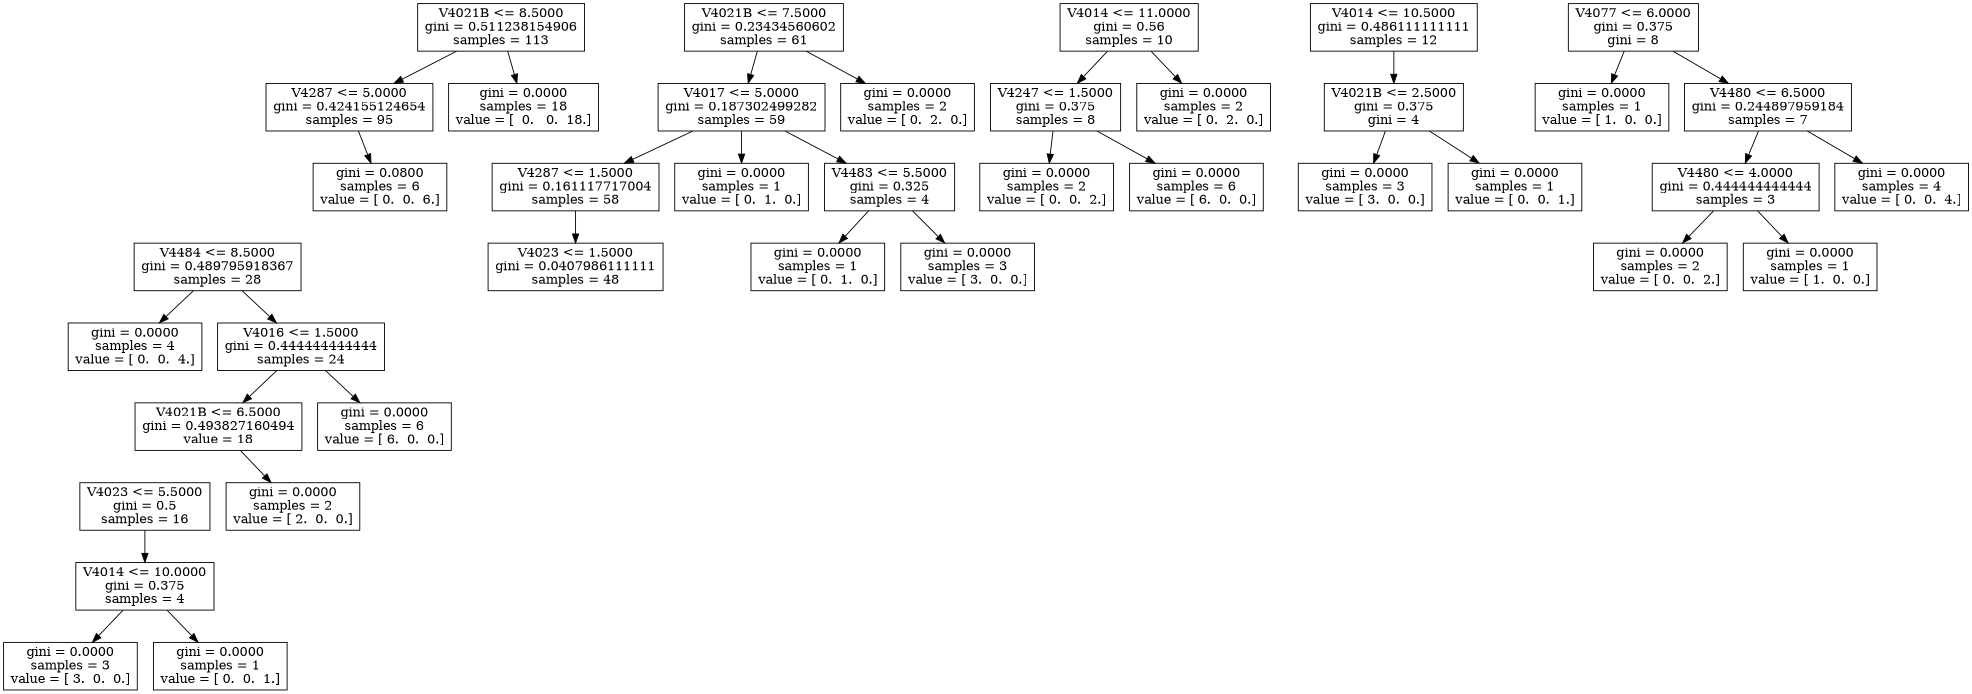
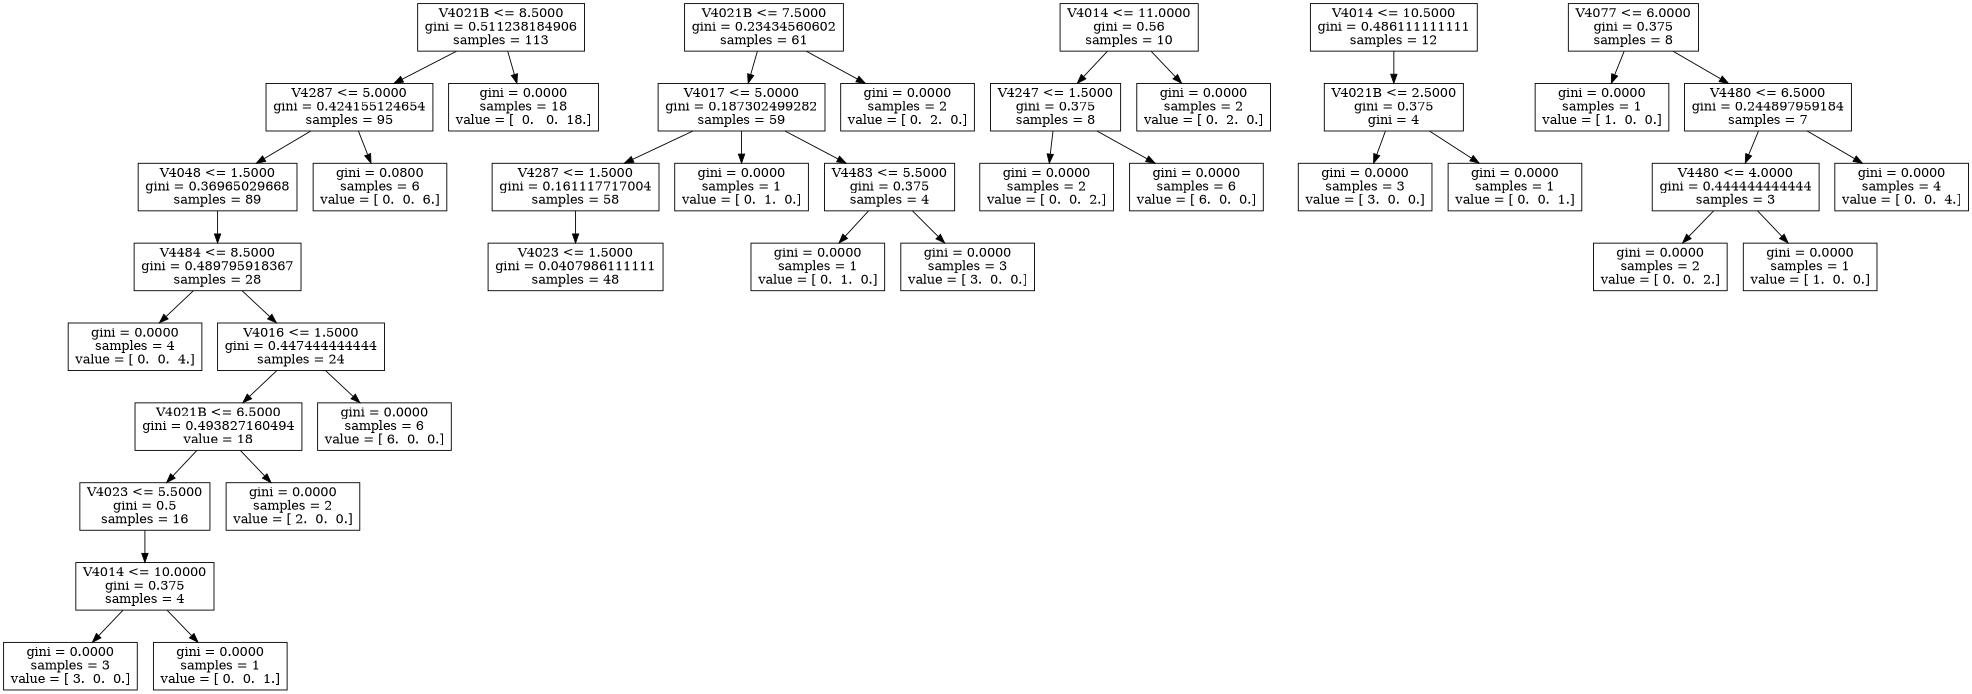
(501, 27) -> (501, 27)
(1633, 27) -> (1633, 27)
none -> (218, 187)
(890, 187) -> (890, 187)
(301, 347) -> (301, 347)
none -> (185, 463)
